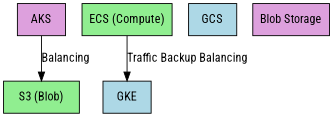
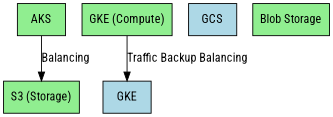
(41, 20) -> (41, 20)
(127, 20) -> (127, 20)
(291, 20) -> (291, 20)
(41, 97) -> (41, 97)
